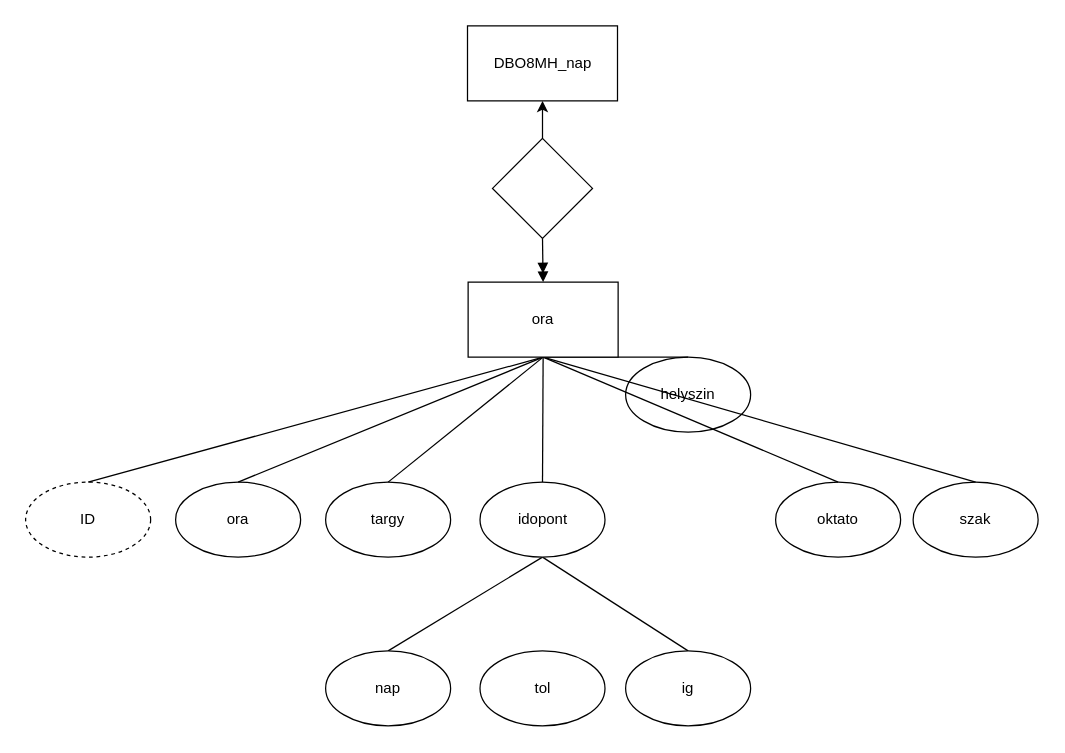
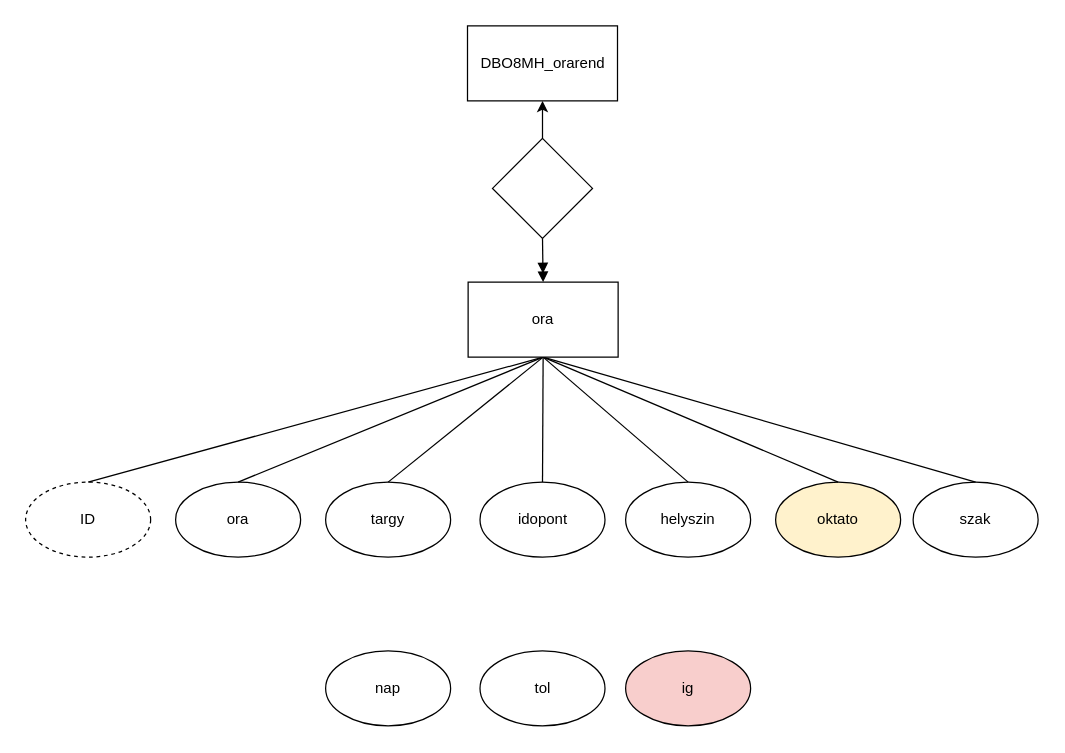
(543, 63) -> (543, 63)
(688, 394) -> (688, 519)
(838, 519) -> (838, 519)
(464, 604) -> none
(616, 604) -> none
(688, 688) -> (688, 688)
